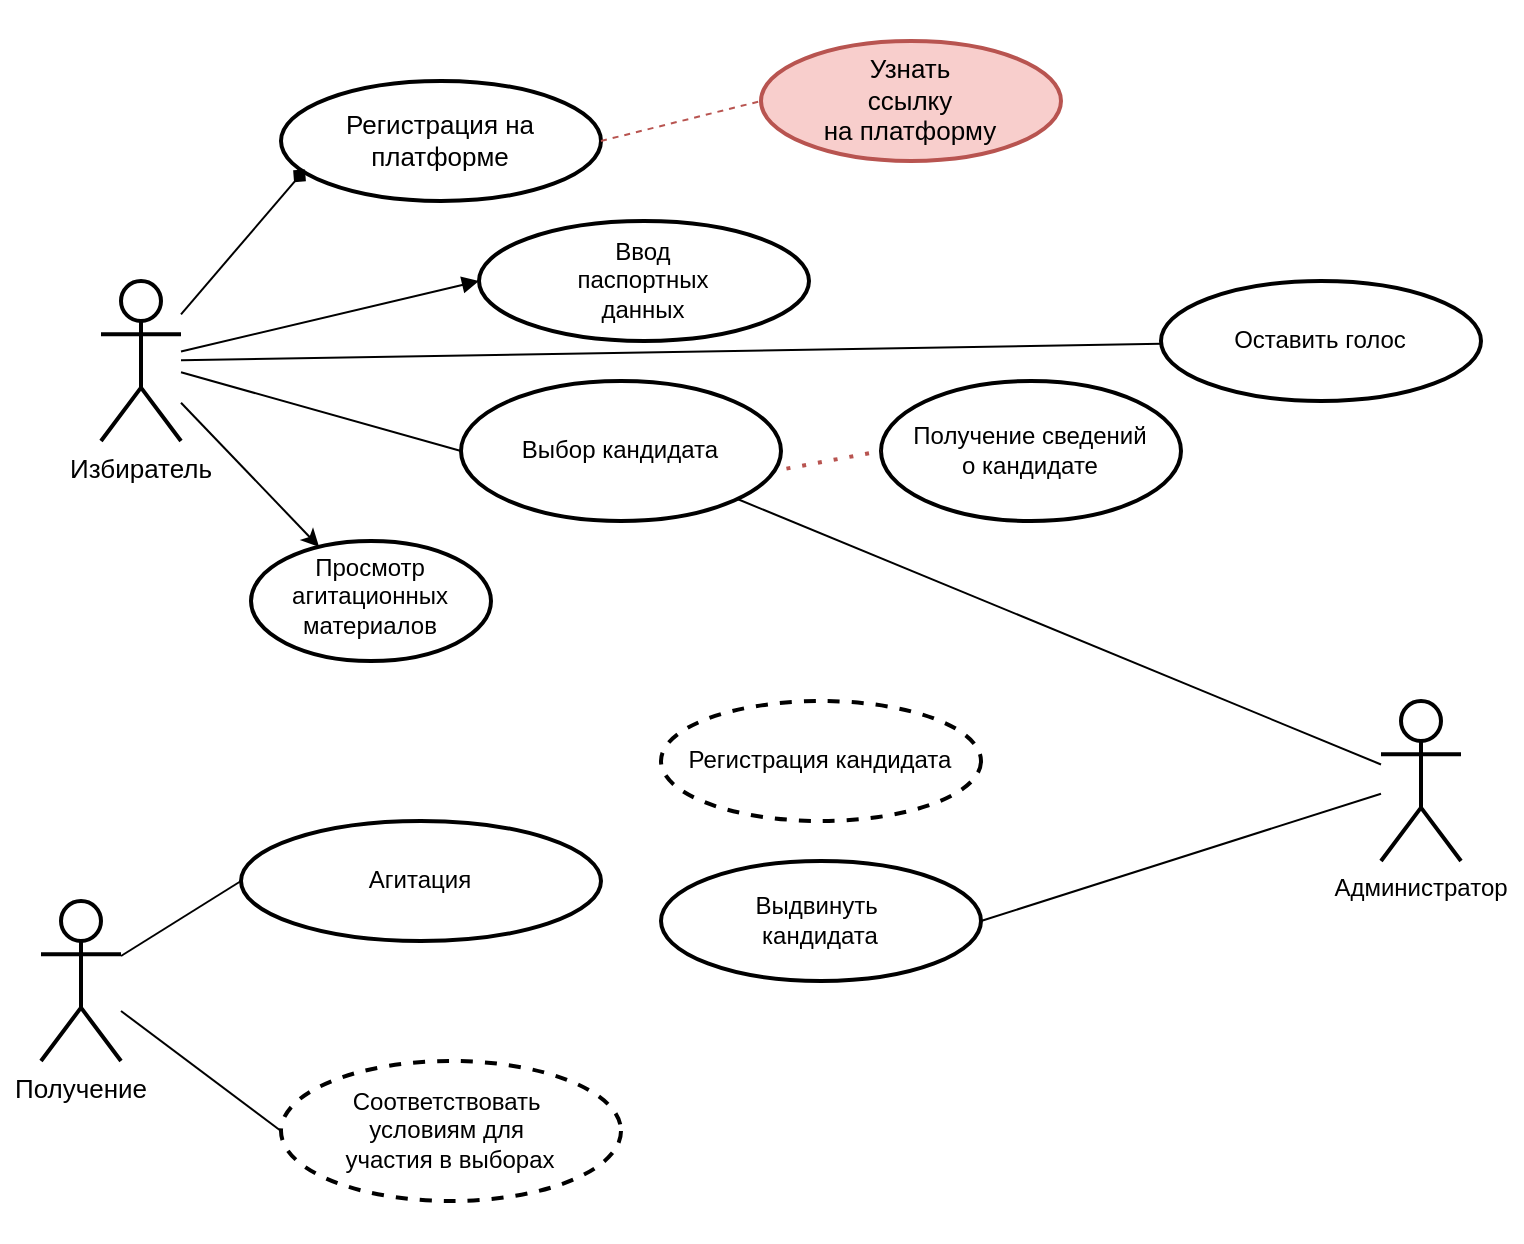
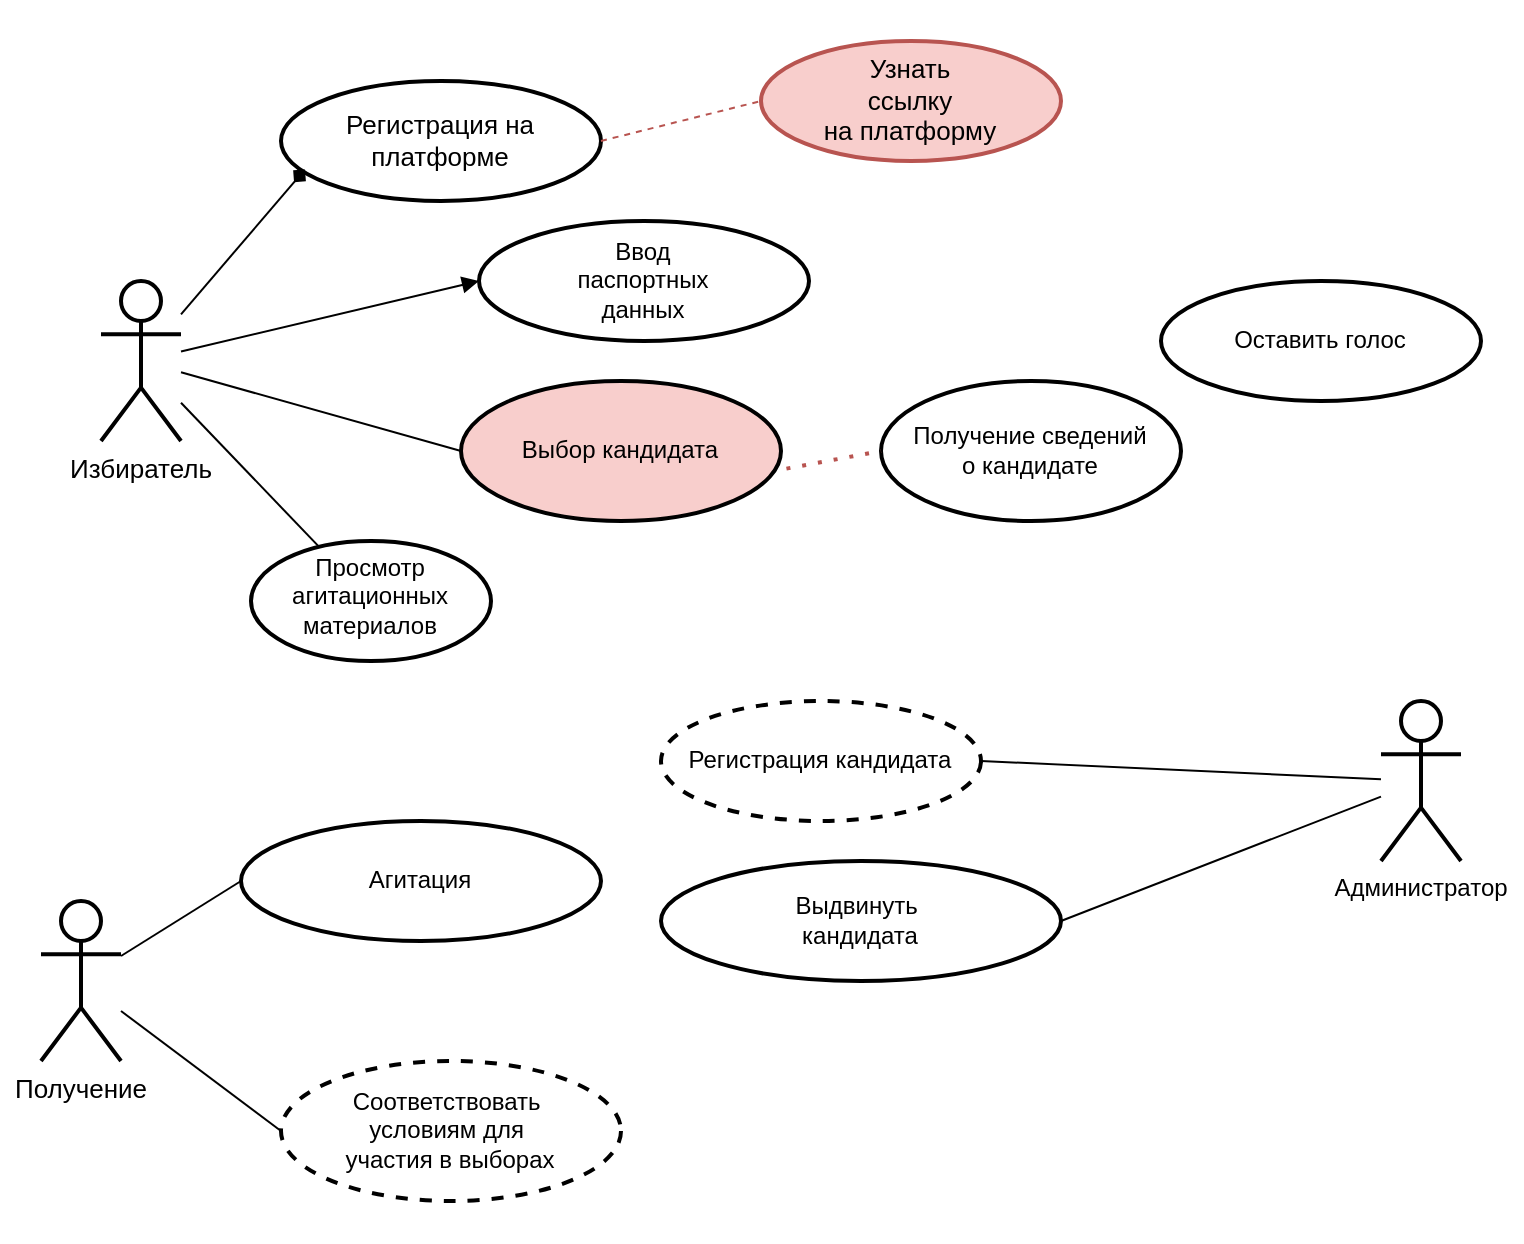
(670, 352) -> none
(621, 451) -> (621, 451)
(309, 536) -> (312, 540)
(1059, 632) -> (1181, 770)
(821, 921) -> (861, 921)
